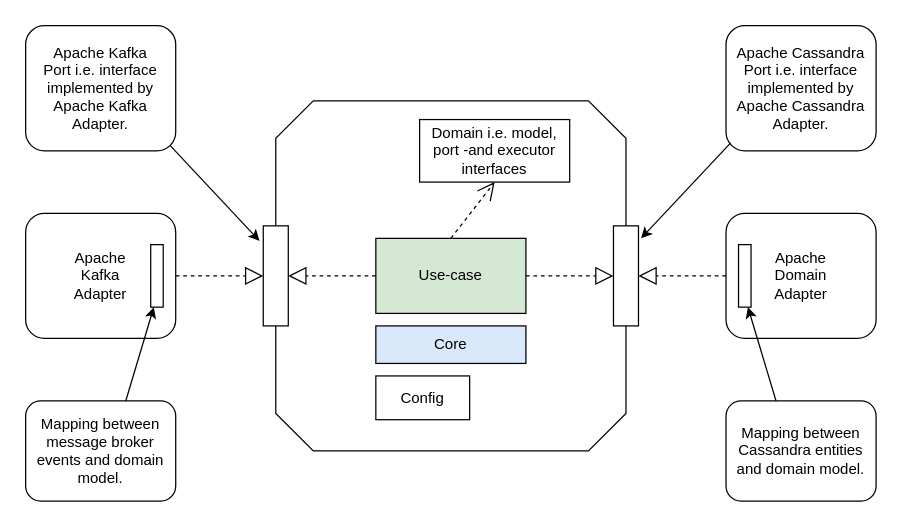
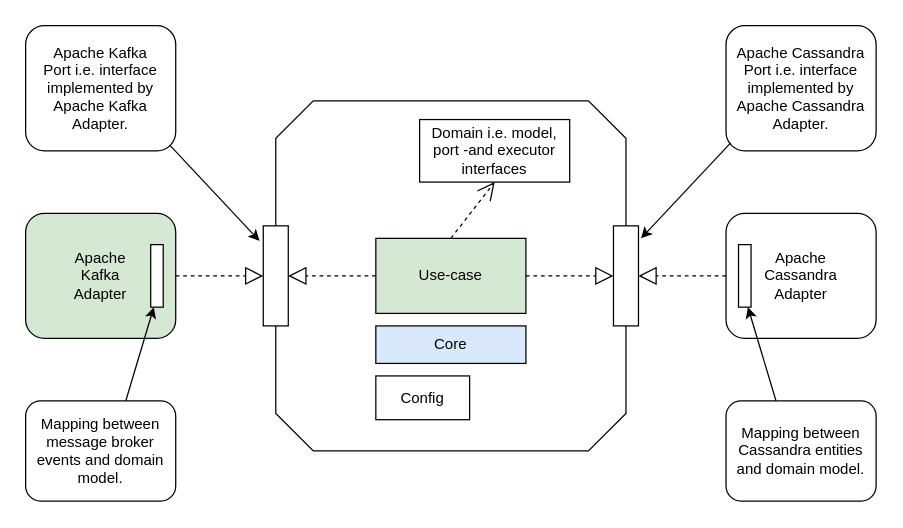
(101, 276) -> (101, 276)
(801, 276) -> (801, 276)
